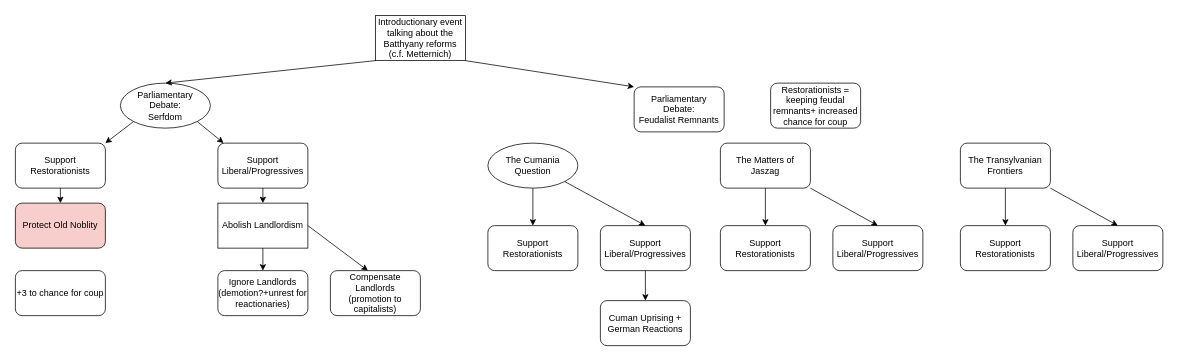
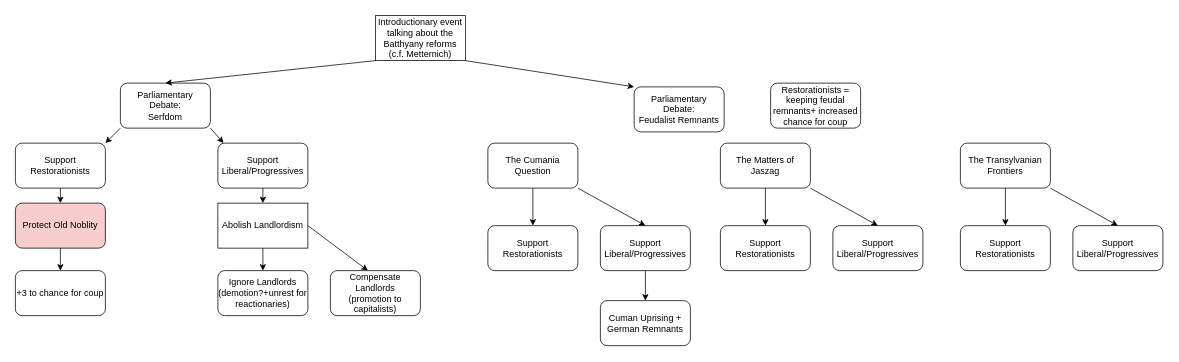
(165, 105) -> (165, 105)
(533, 165) -> (533, 165)
none -> (60, 256)
(645, 323) -> (645, 323)
